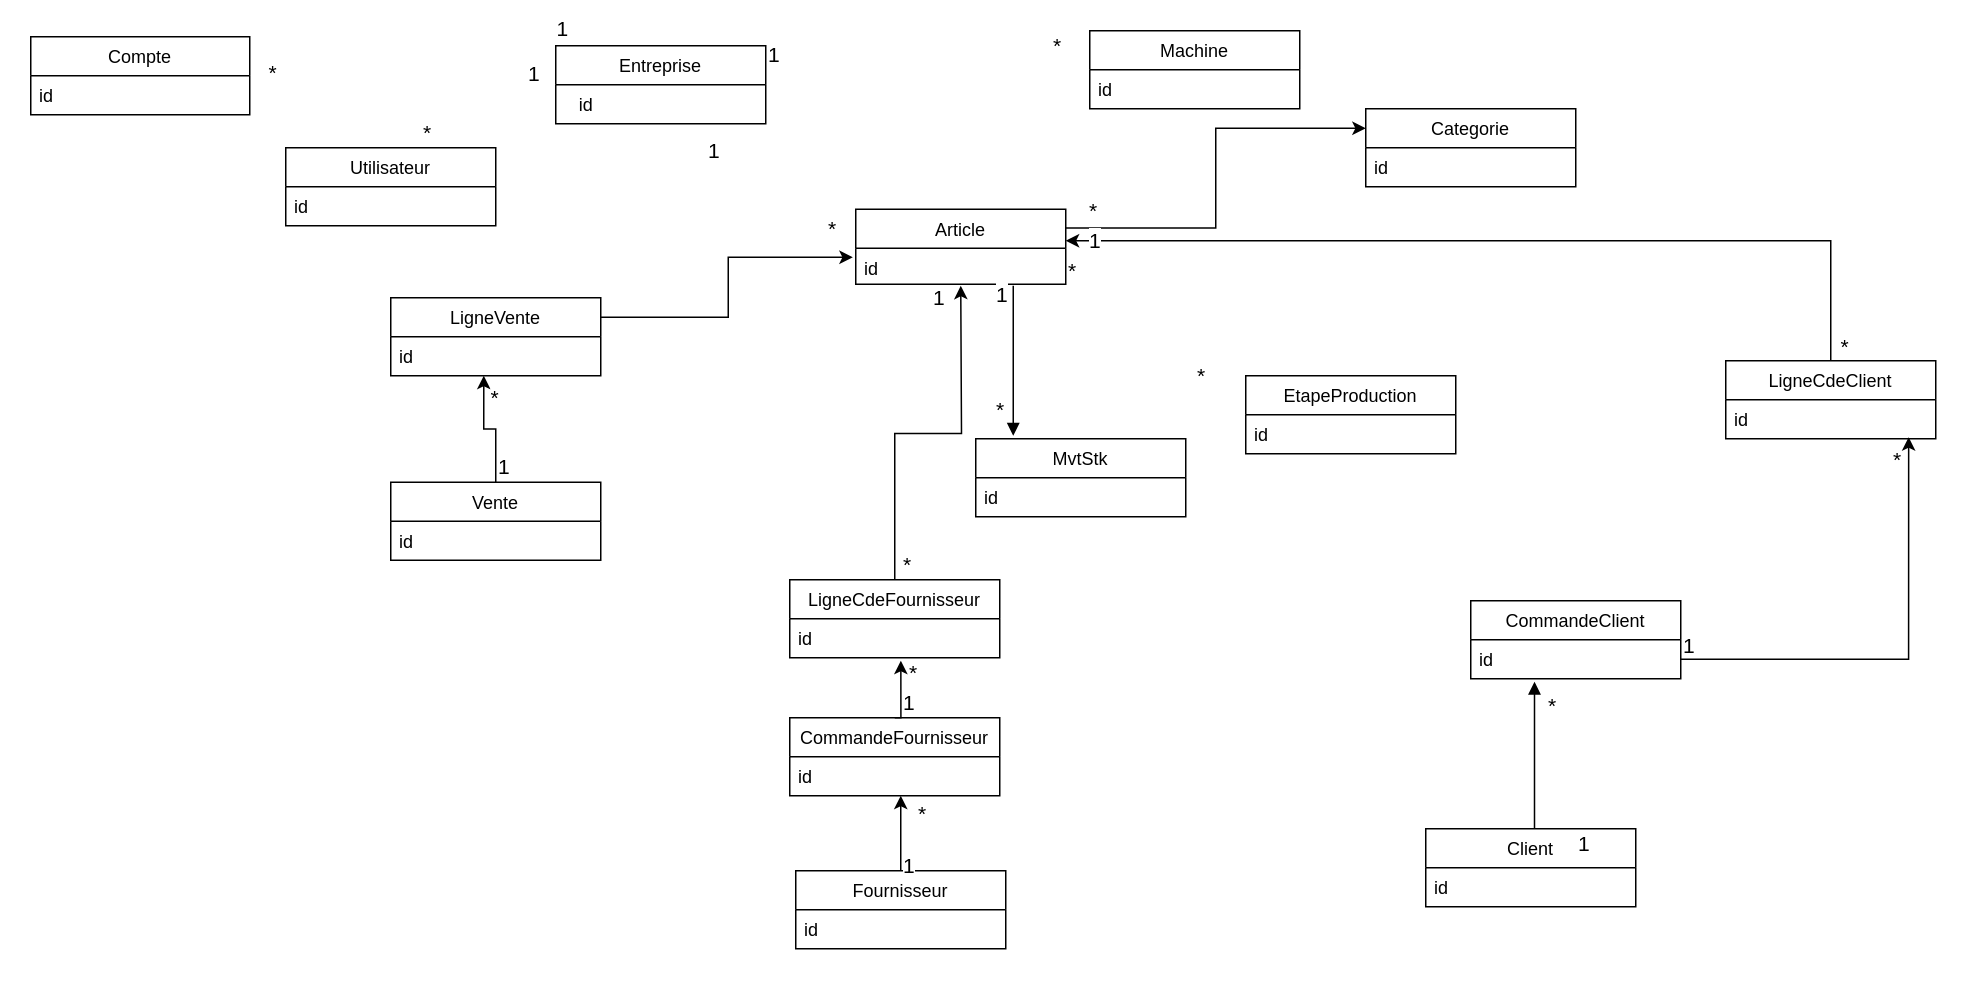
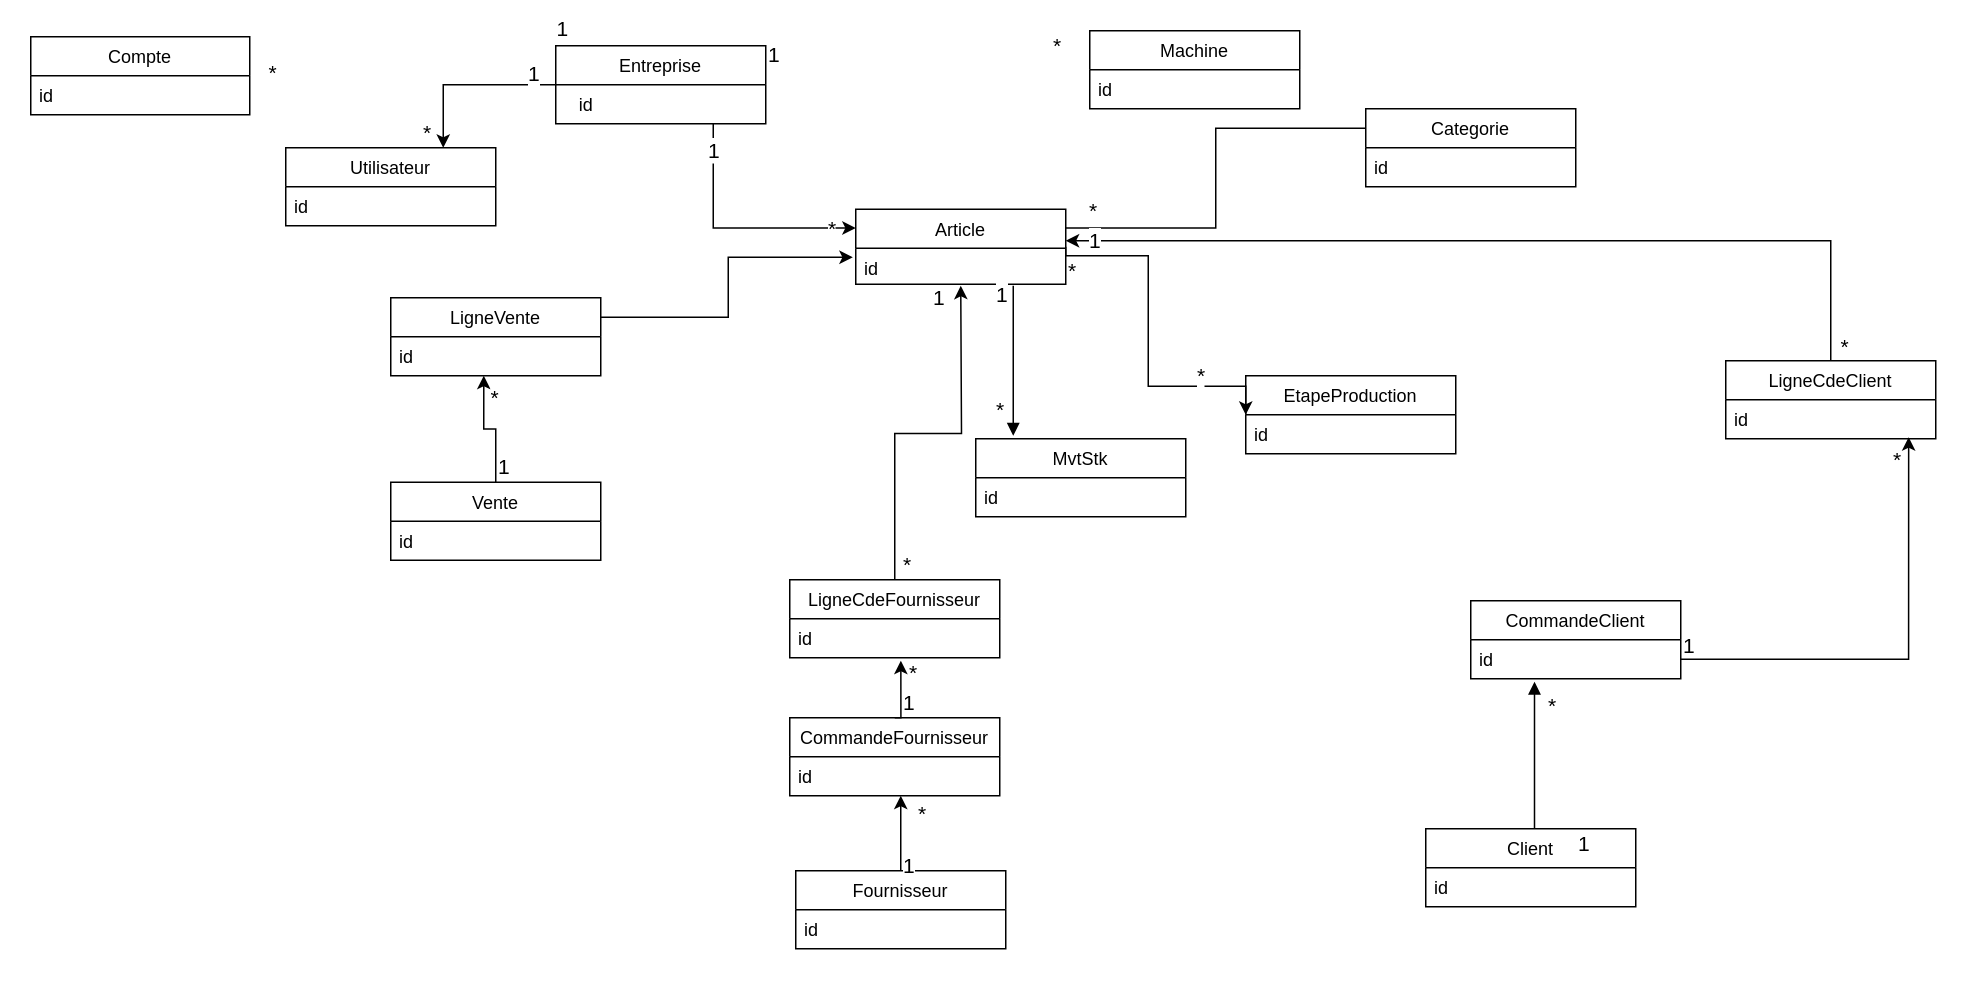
none -> (459, 85)
(1354, 128) -> (1357, 128)
none -> (746, 228)
none -> (1148, 325)
